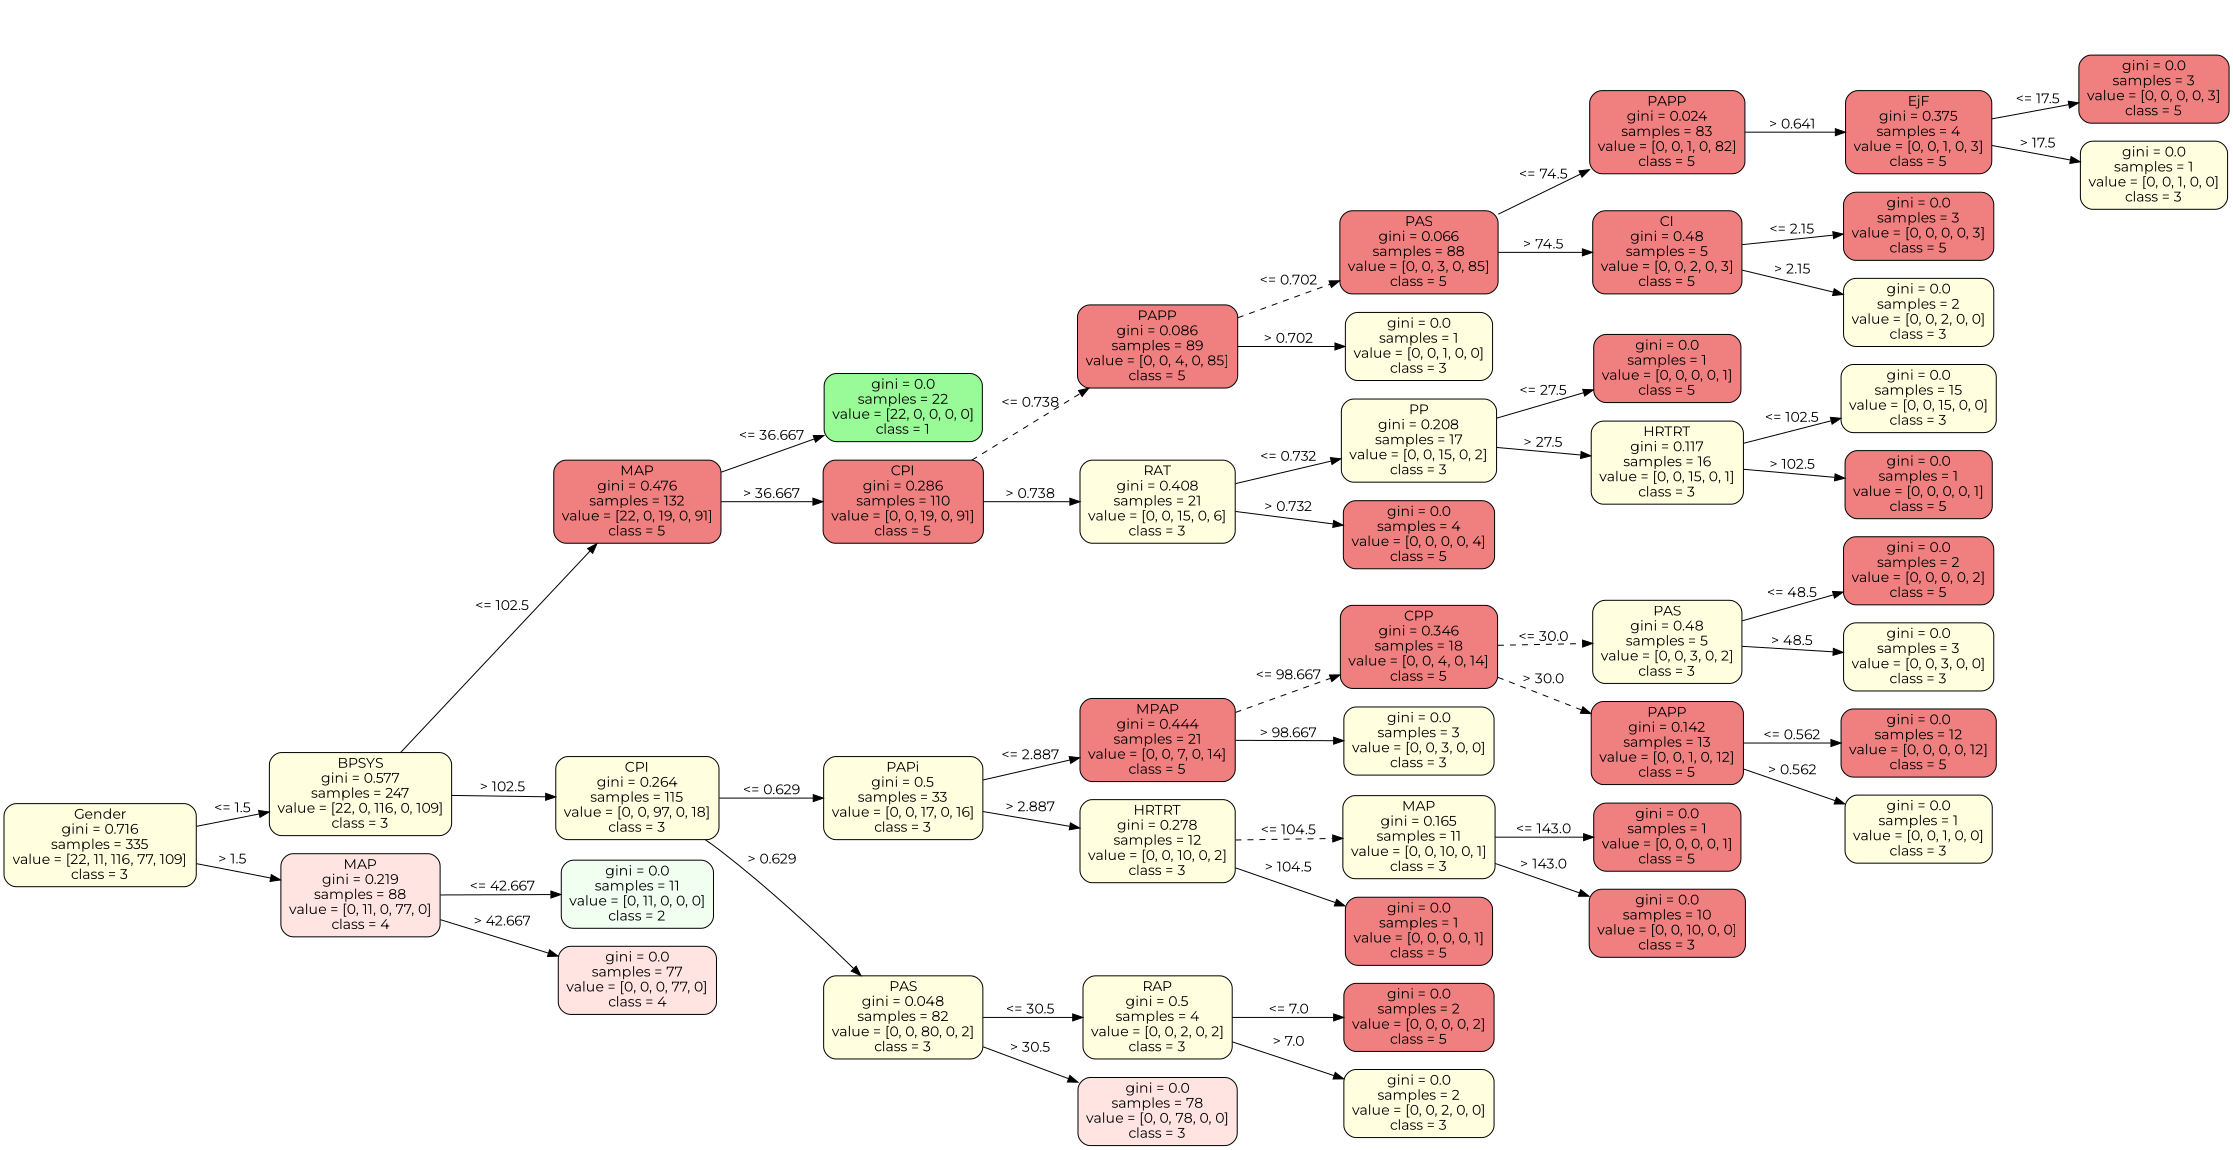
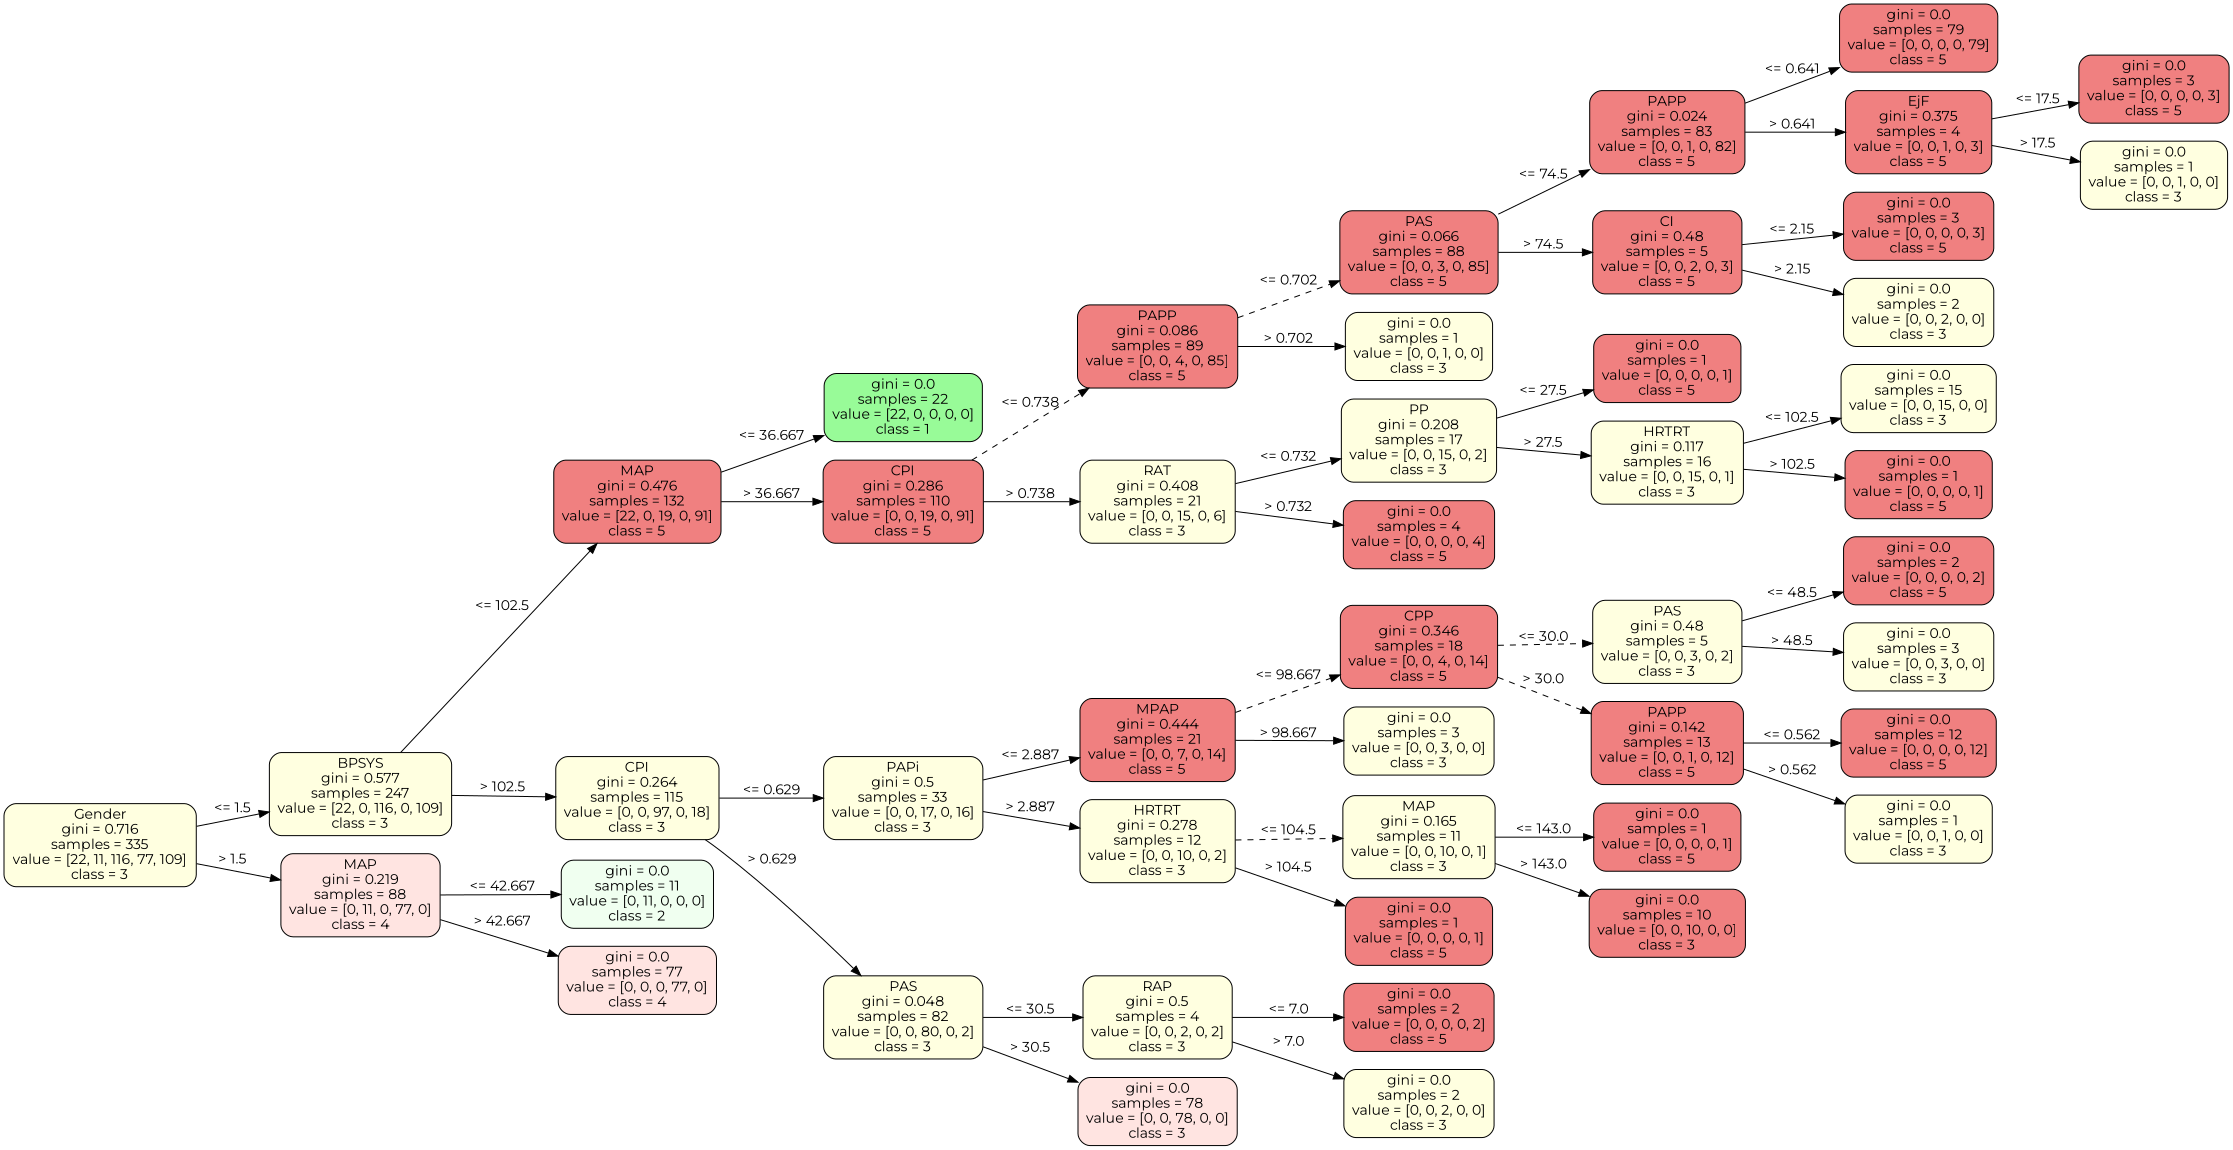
none -> (1919, 38)
